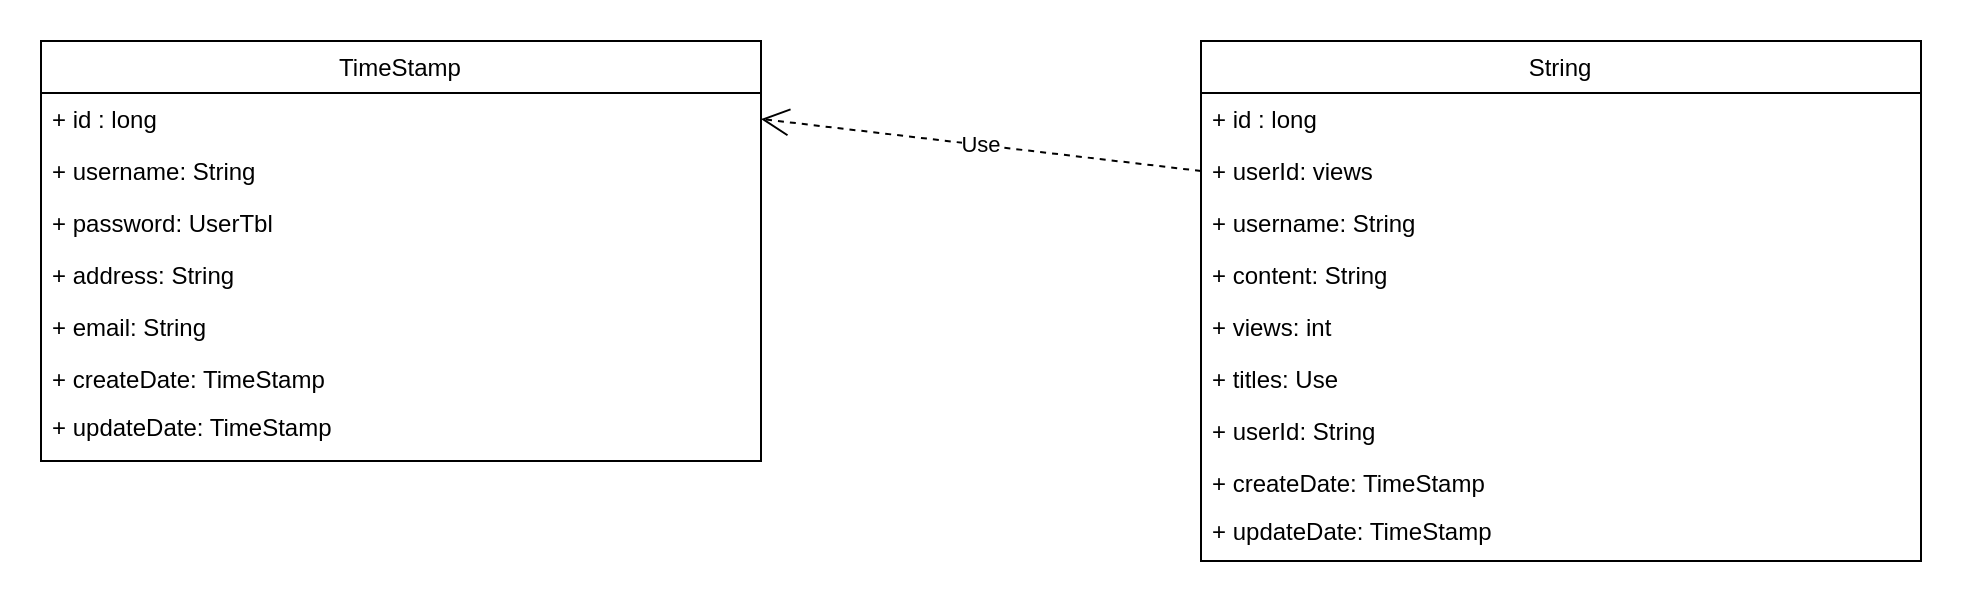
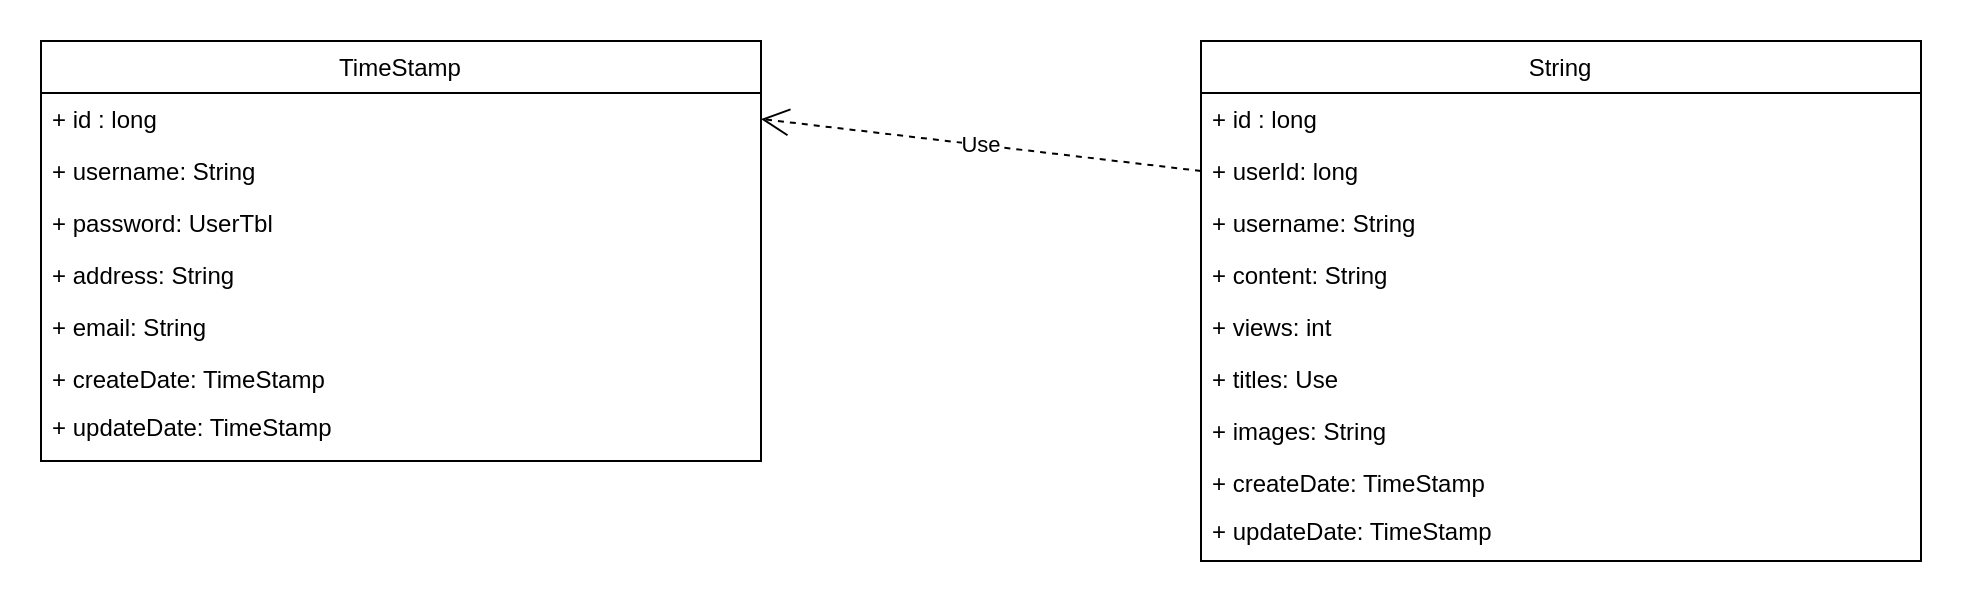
(1300, 172) -> (1294, 172)
(1307, 432) -> (1304, 432)
